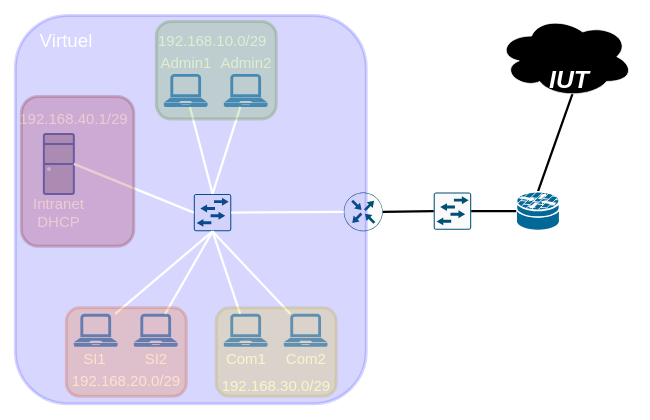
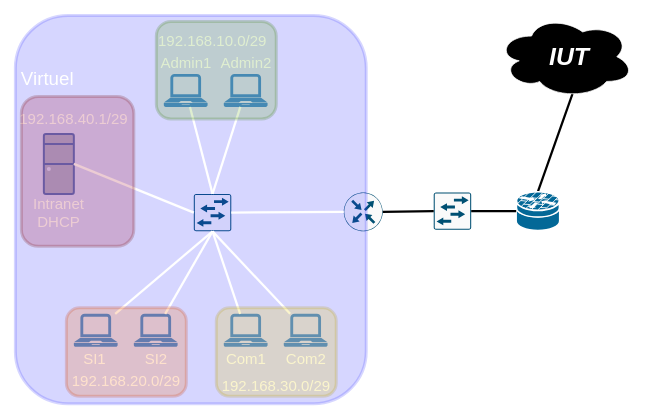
(66, 40) -> (48, 78)
(570, 79) -> (570, 57)
